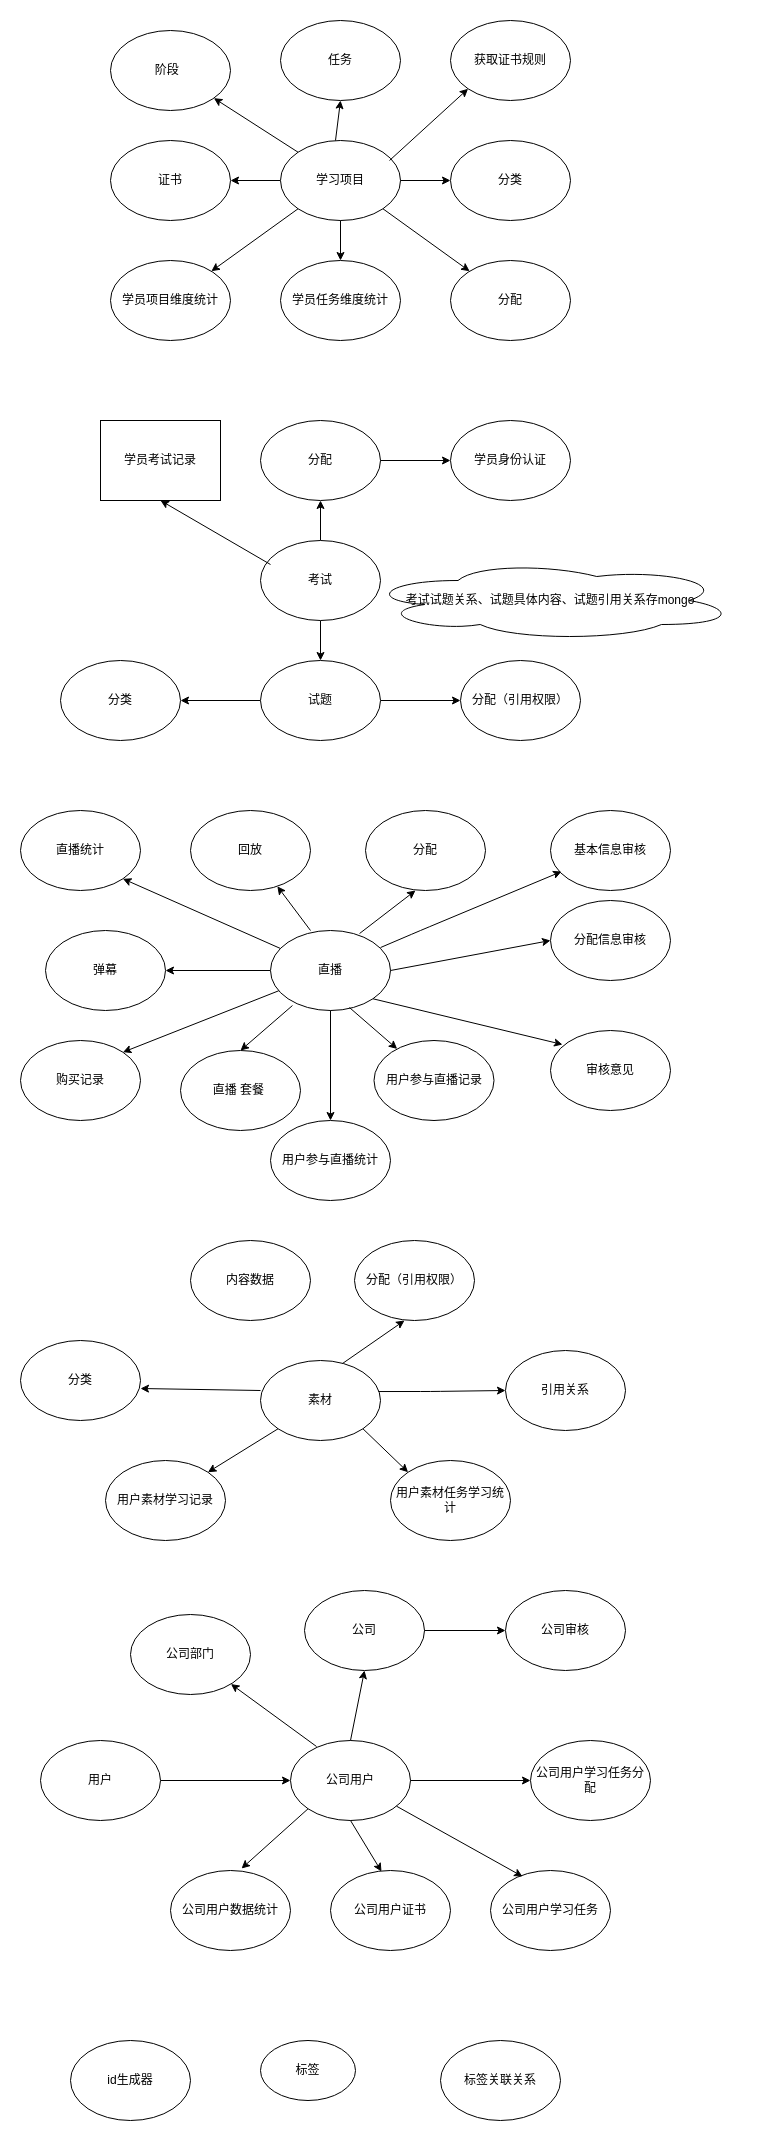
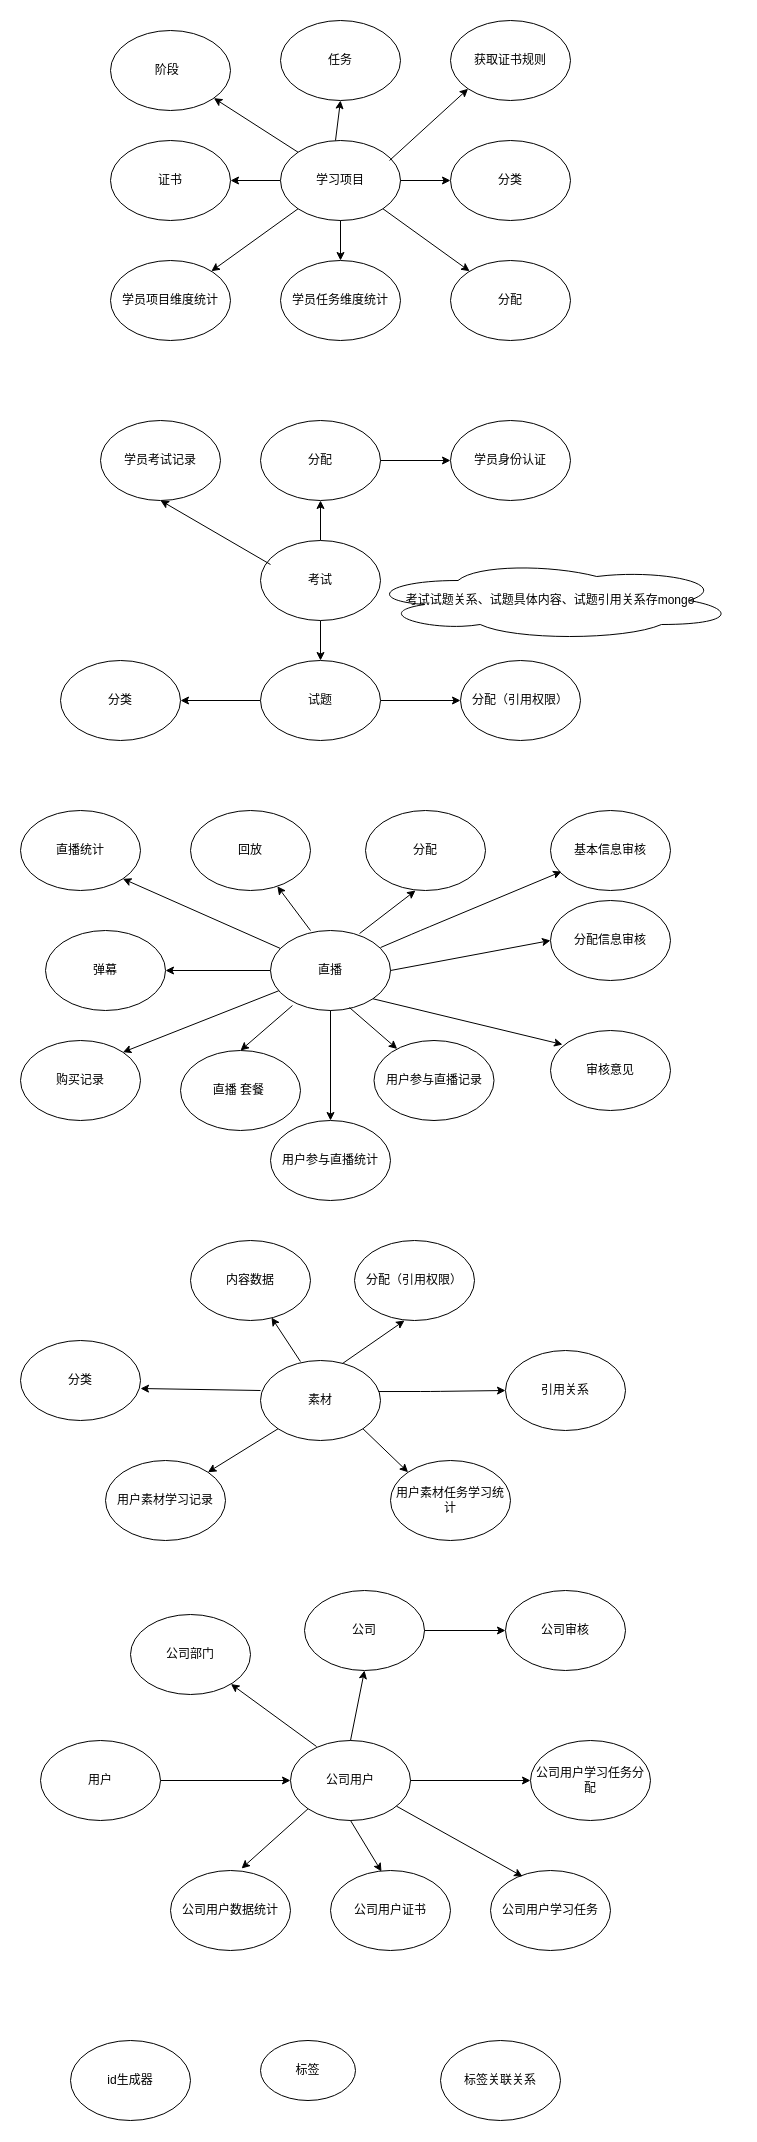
(161, 461) -> (161, 461)
none -> (288, 1342)
